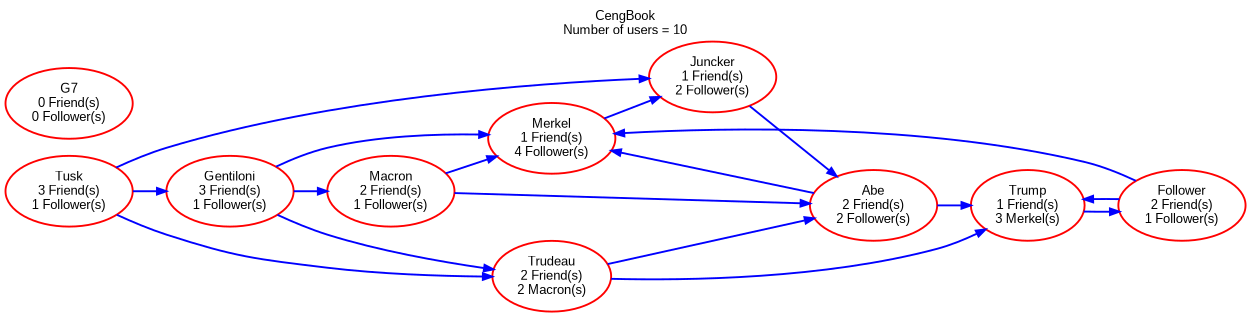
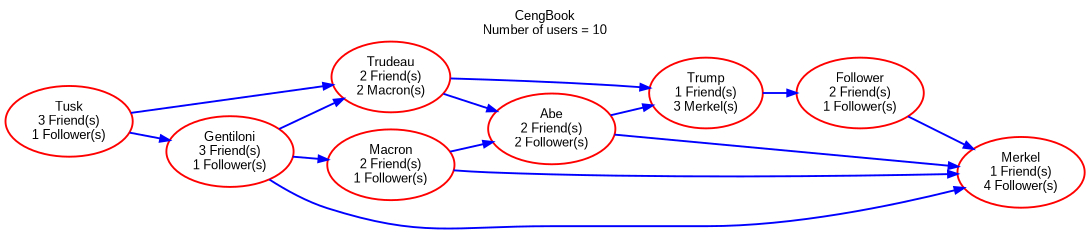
(713, 77) -> none
(69, 103) -> none
(1106, 199) -> none
